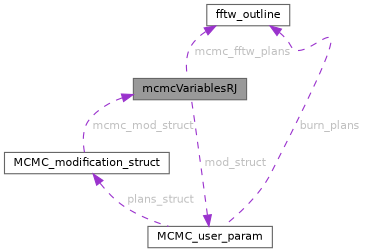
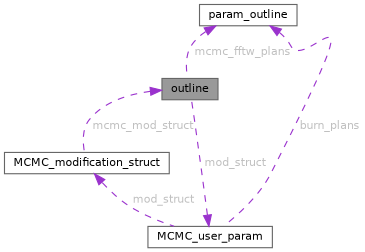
(248, 15) -> (248, 15)
(190, 89) -> (190, 89)
(159, 200) -> (162, 200)
